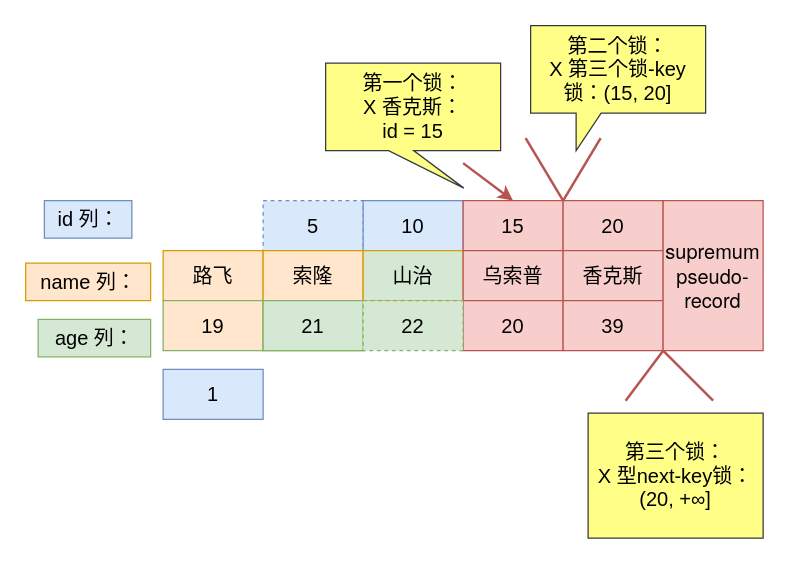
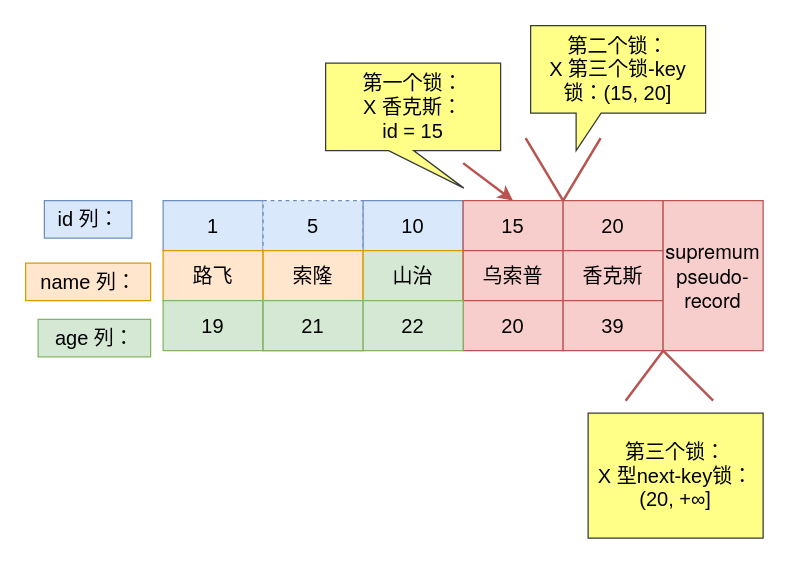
(213, 326) -> (213, 326)
(413, 326) -> (413, 326)
(213, 394) -> (213, 226)
